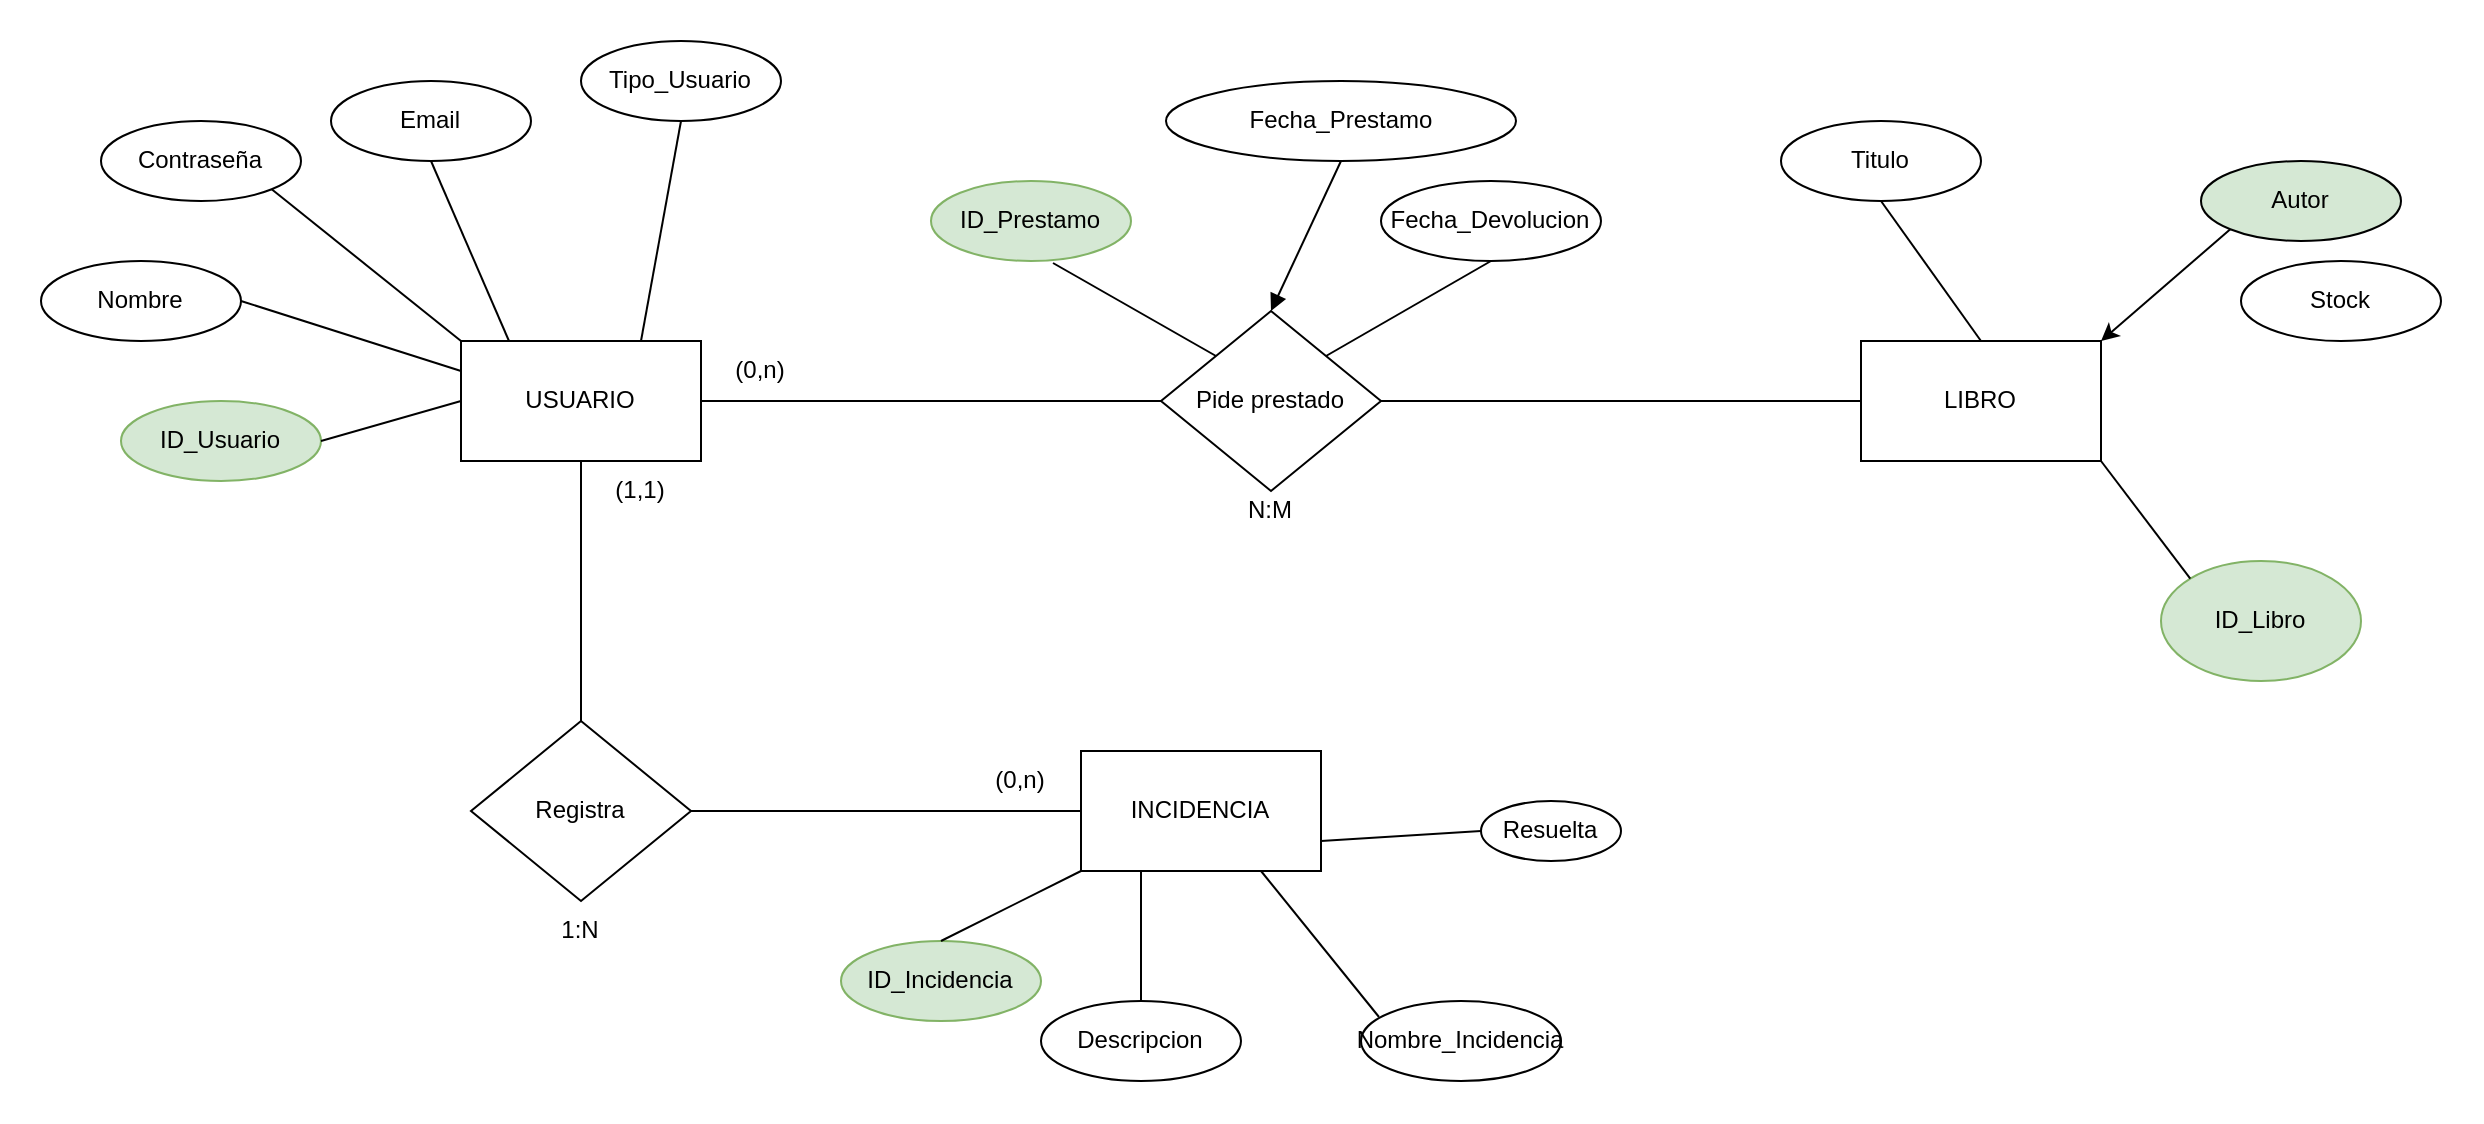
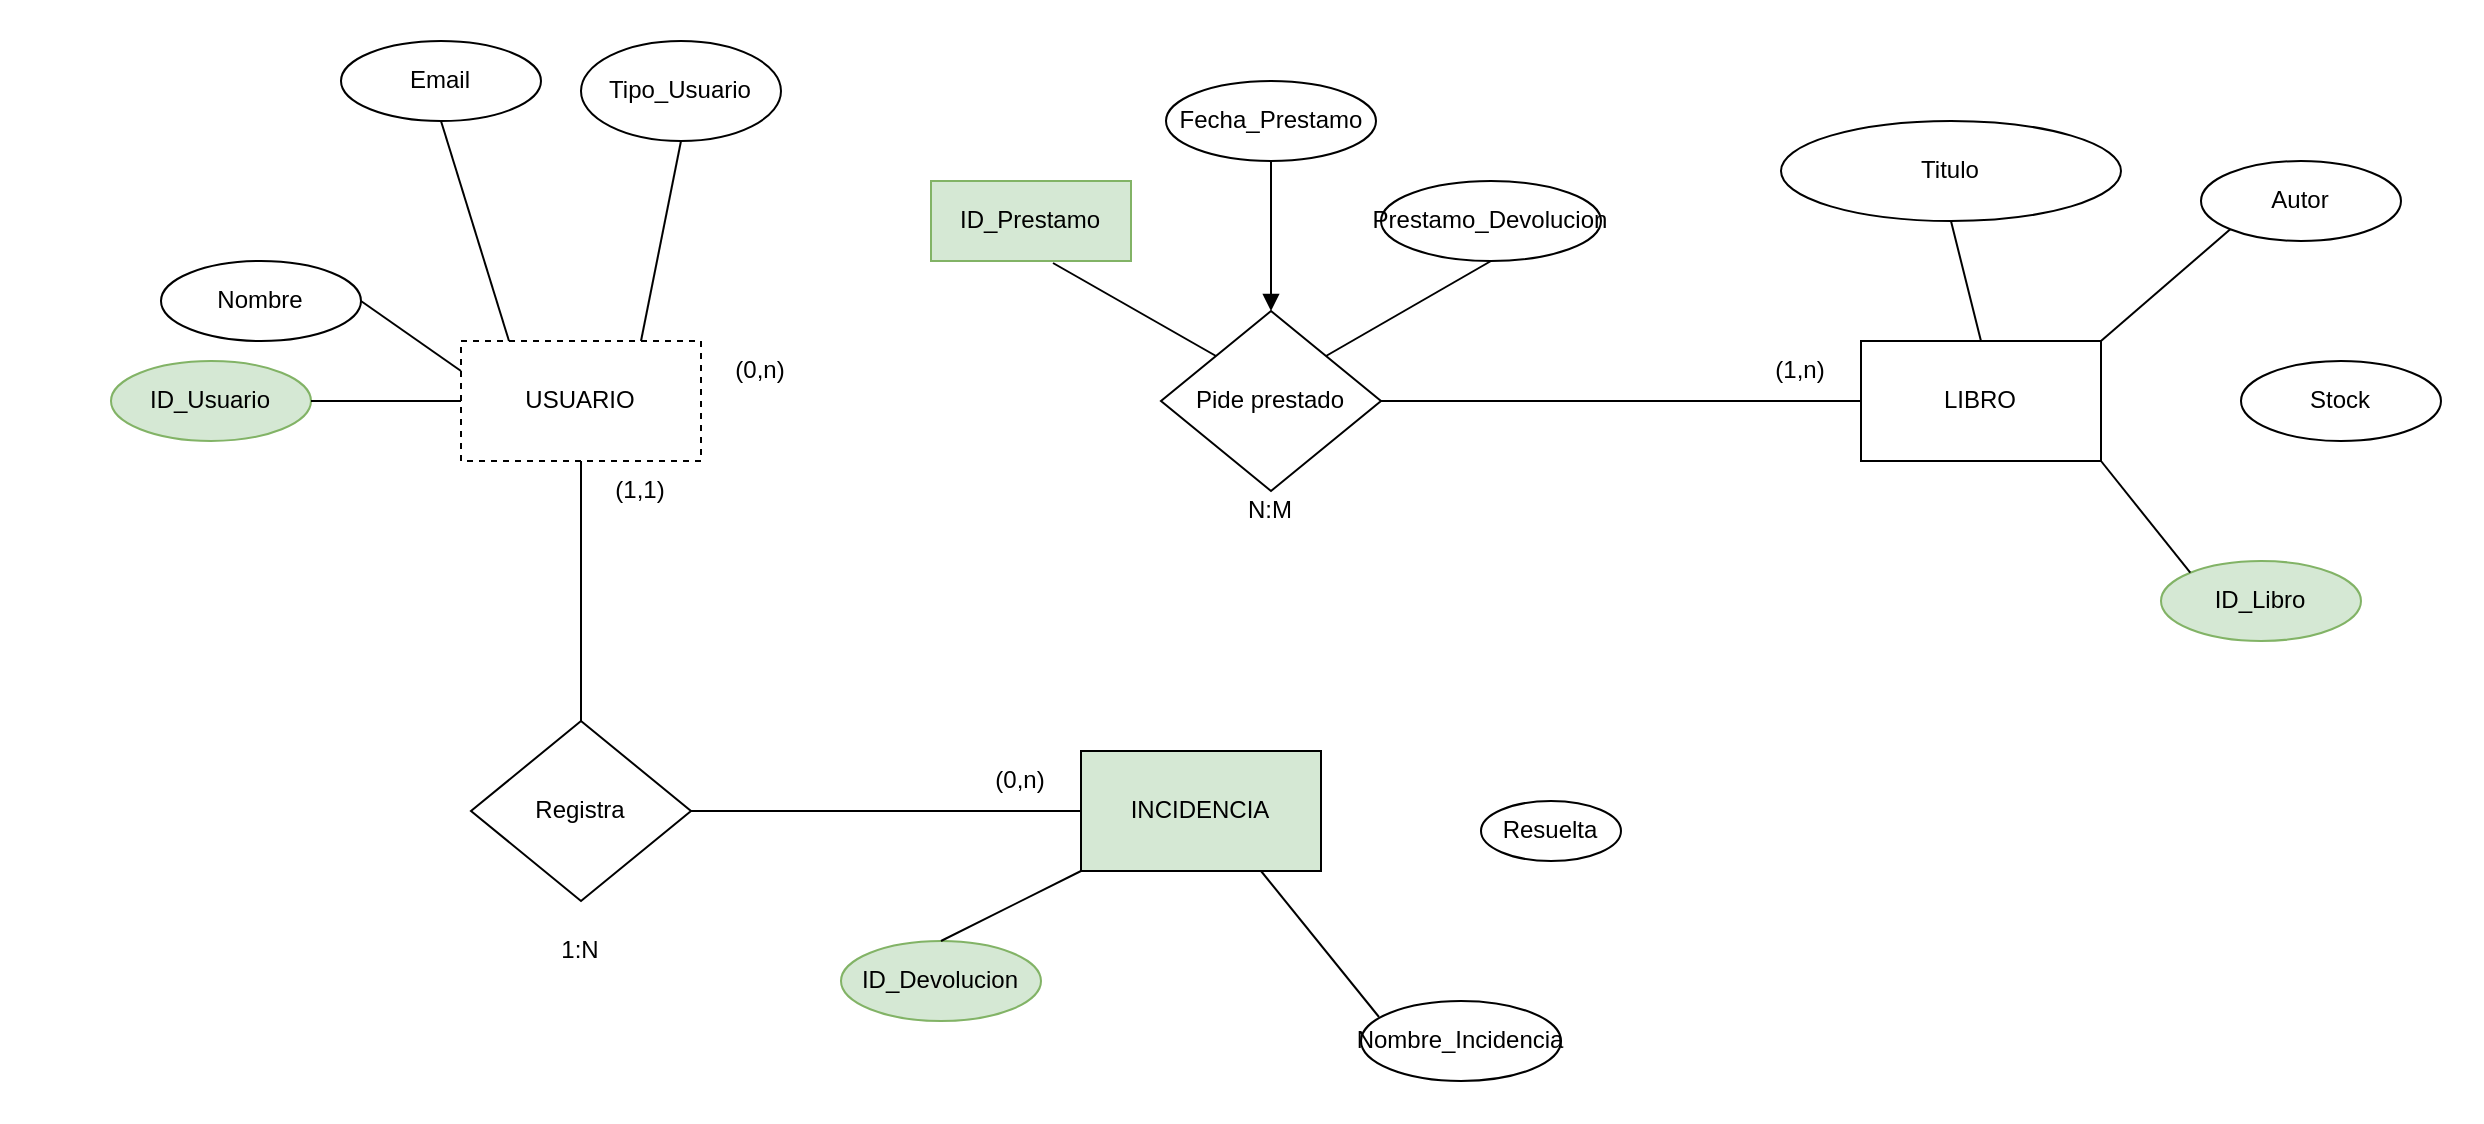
(681, 81) -> (681, 91)
(431, 121) -> (441, 81)
(1341, 121) -> (1271, 121)
(201, 161) -> none
(1881, 161) -> (1951, 171)
(2301, 201) -> (2301, 201)
(1031, 221) -> (1031, 221)
(1491, 221) -> (1491, 221)
(366, 265) -> none
(141, 301) -> (261, 301)
(2341, 301) -> (2341, 401)
(2112, 331) -> (2107, 336)
none -> (1801, 371)
(581, 401) -> (581, 401)
(931, 401) -> none
(221, 441) -> (211, 401)
(2261, 621) -> (2261, 601)
(1201, 811) -> (1201, 811)
(1401, 836) -> none
(581, 931) -> (581, 951)
(1141, 936) -> none
(941, 981) -> (941, 981)
(1141, 1041) -> none
